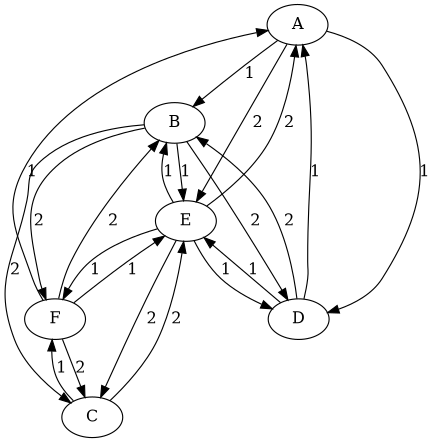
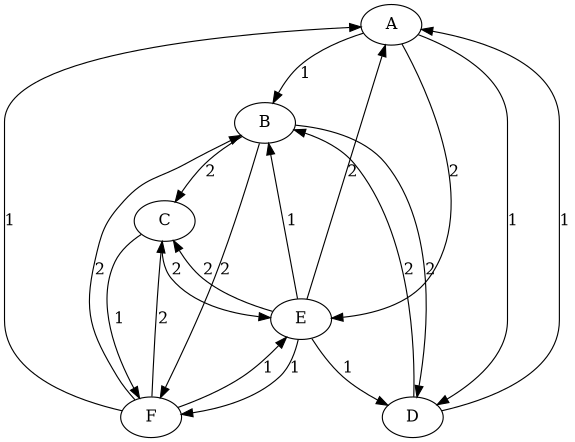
(180, 166) -> none
(247, 274) -> none
